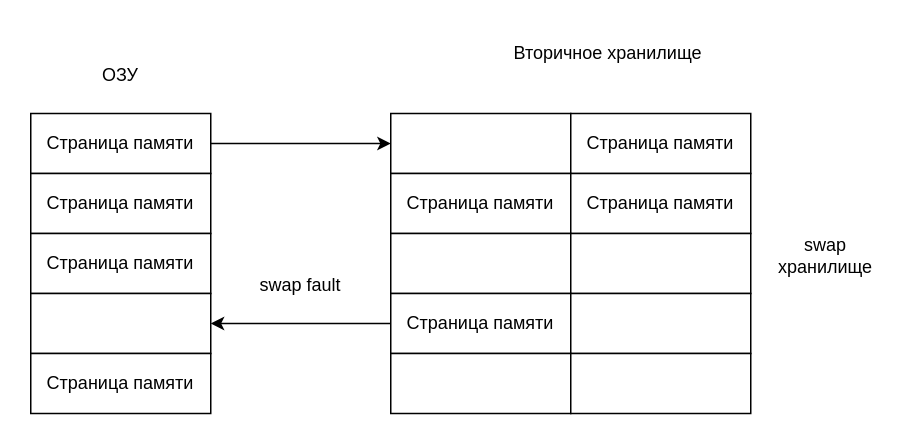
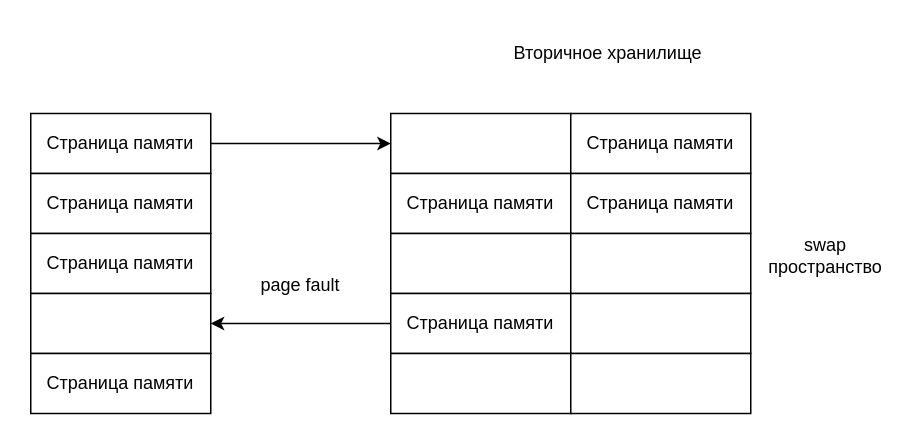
(121, 76) -> none
(826, 256) -> (826, 256)
(301, 286) -> (301, 286)
